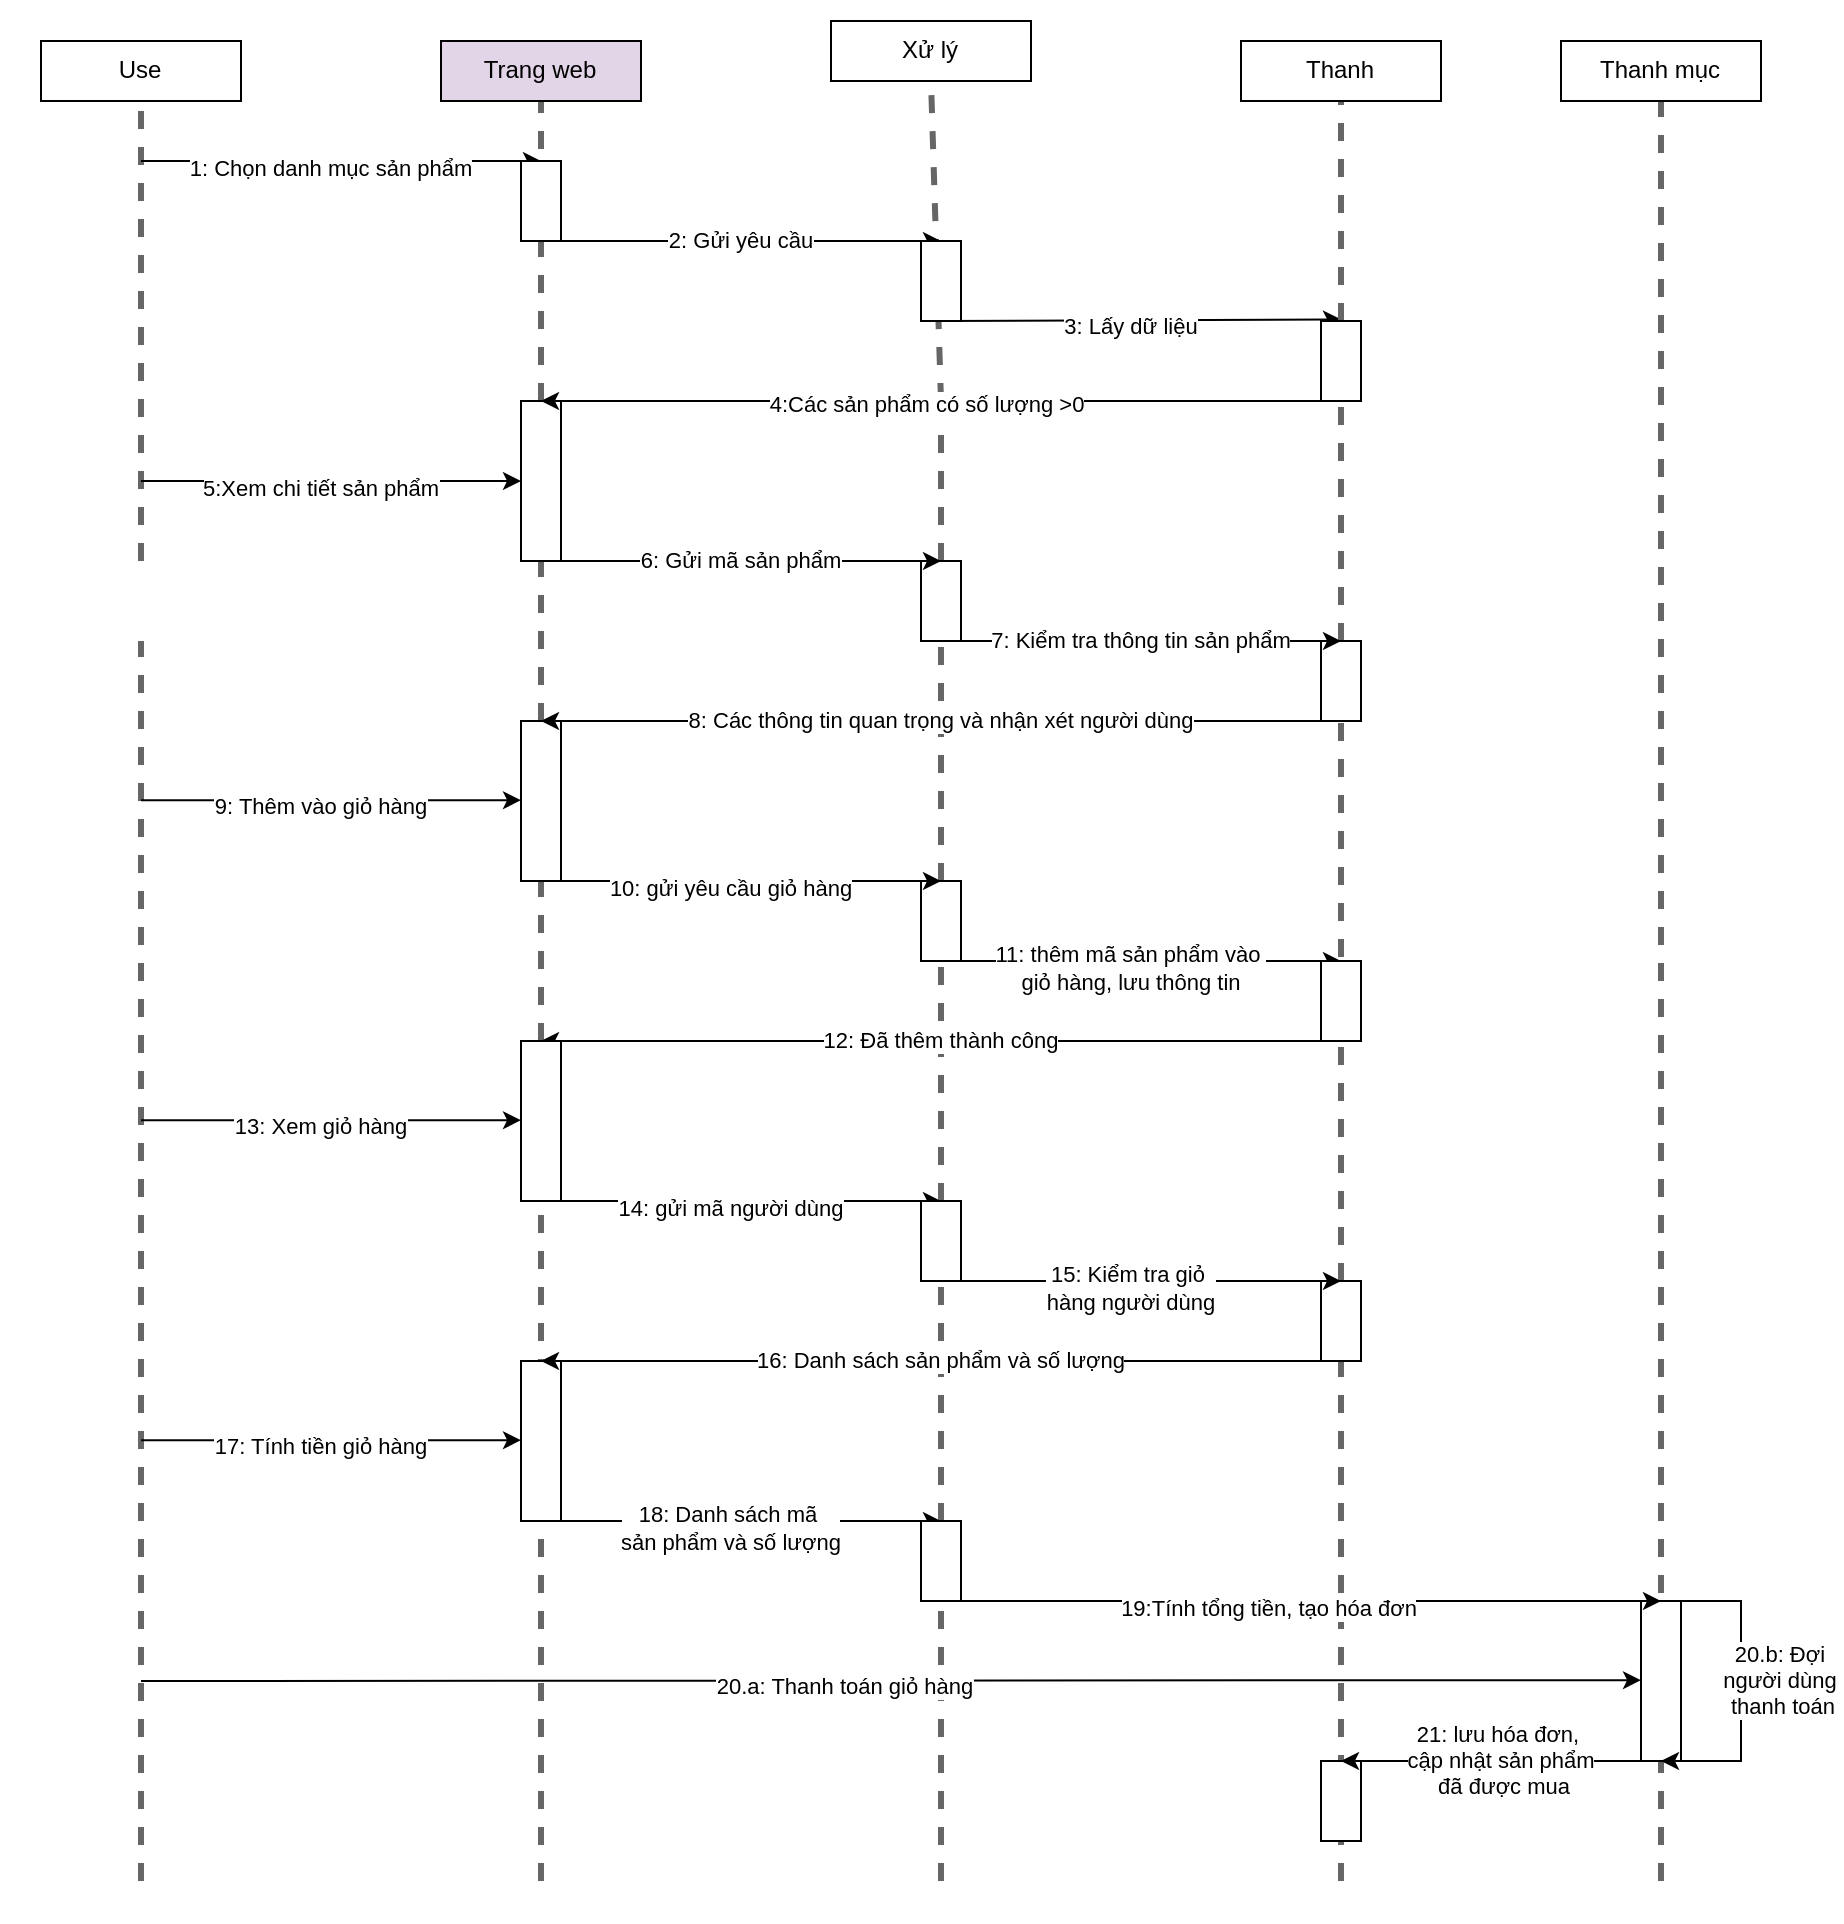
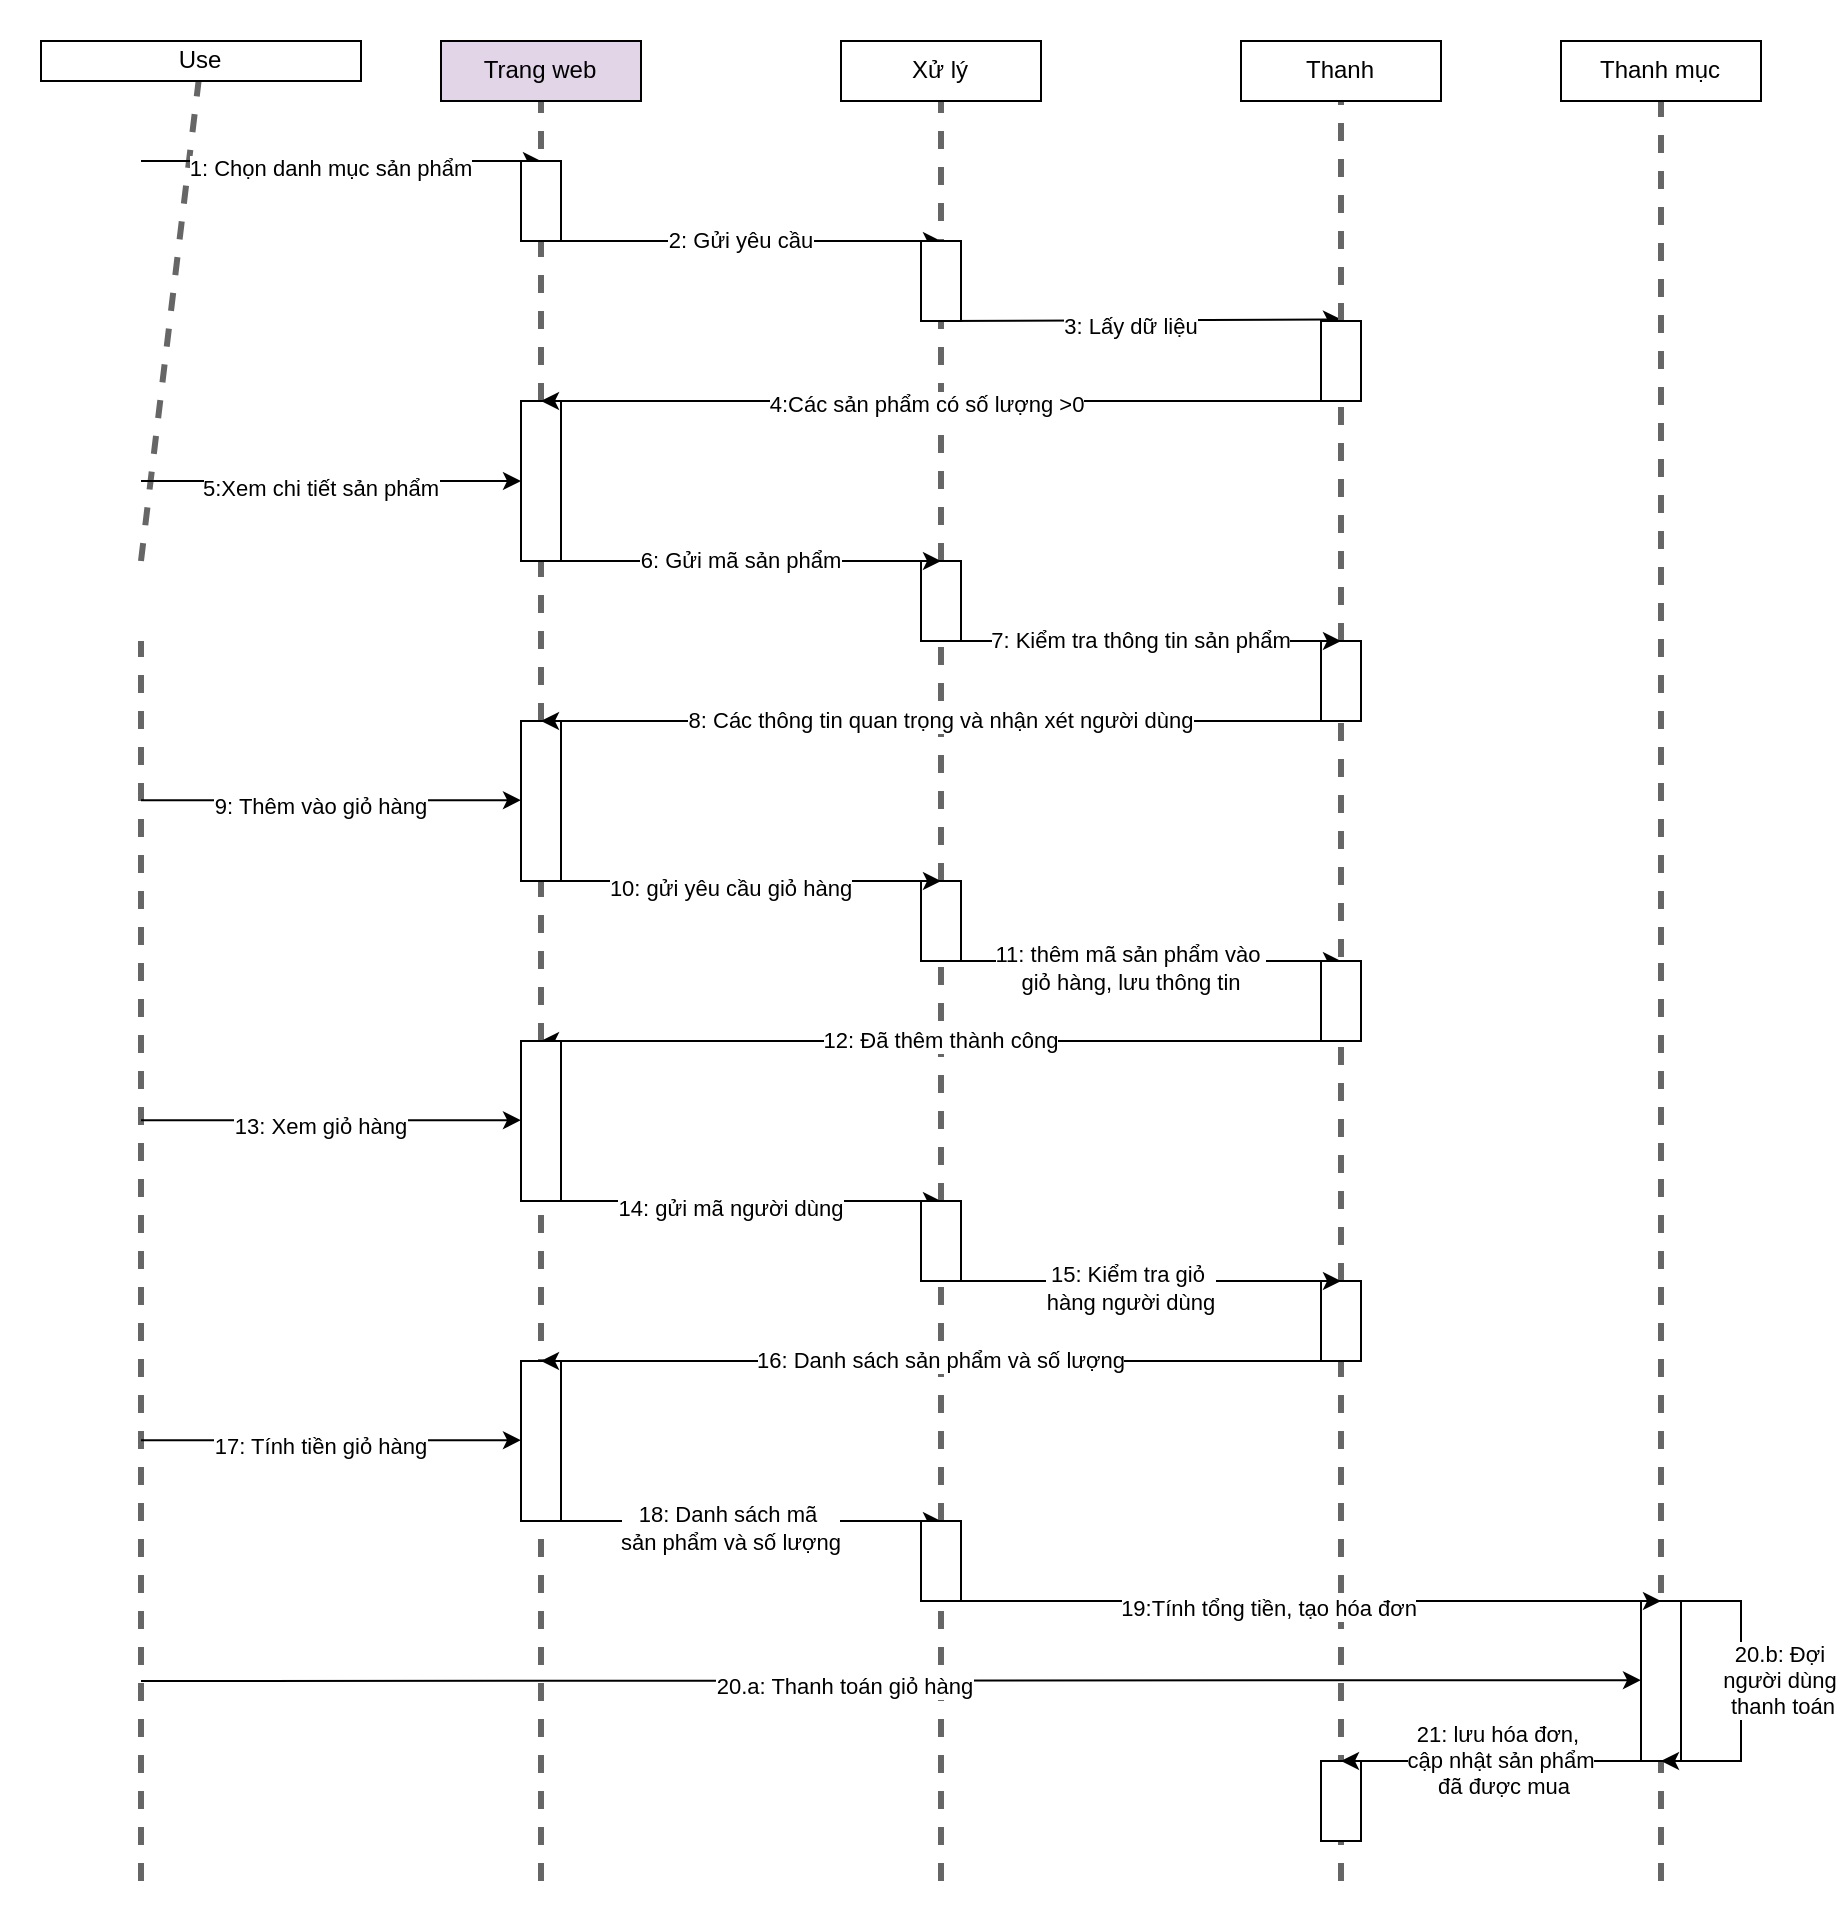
(931, 51) -> (941, 71)
(141, 71) -> (201, 61)
